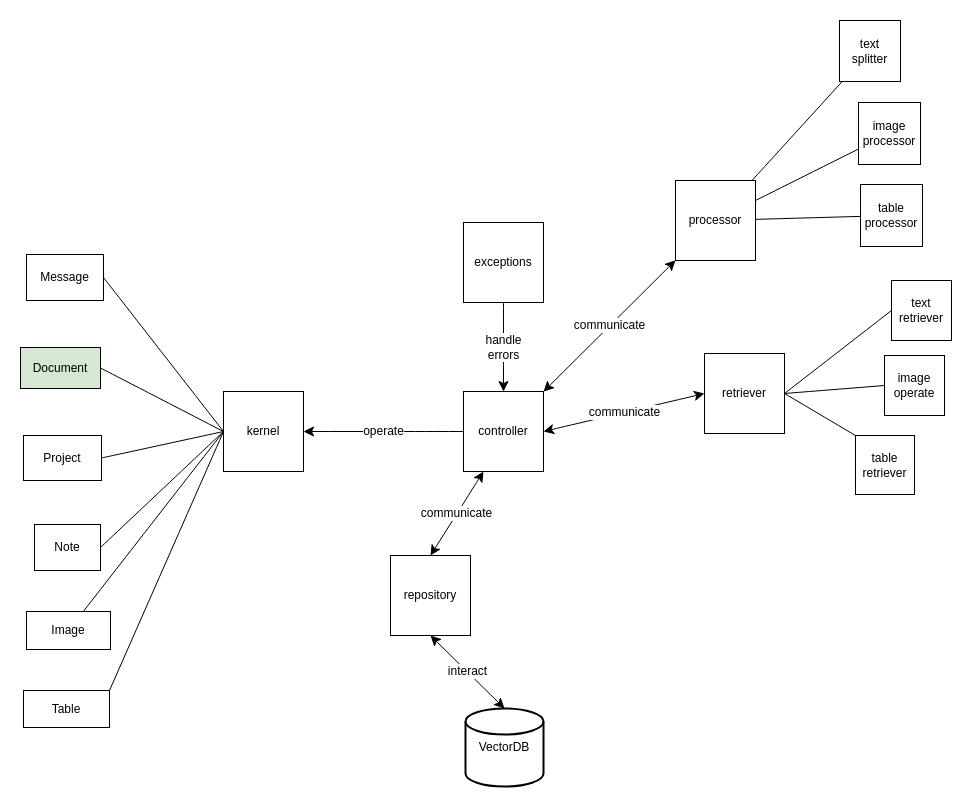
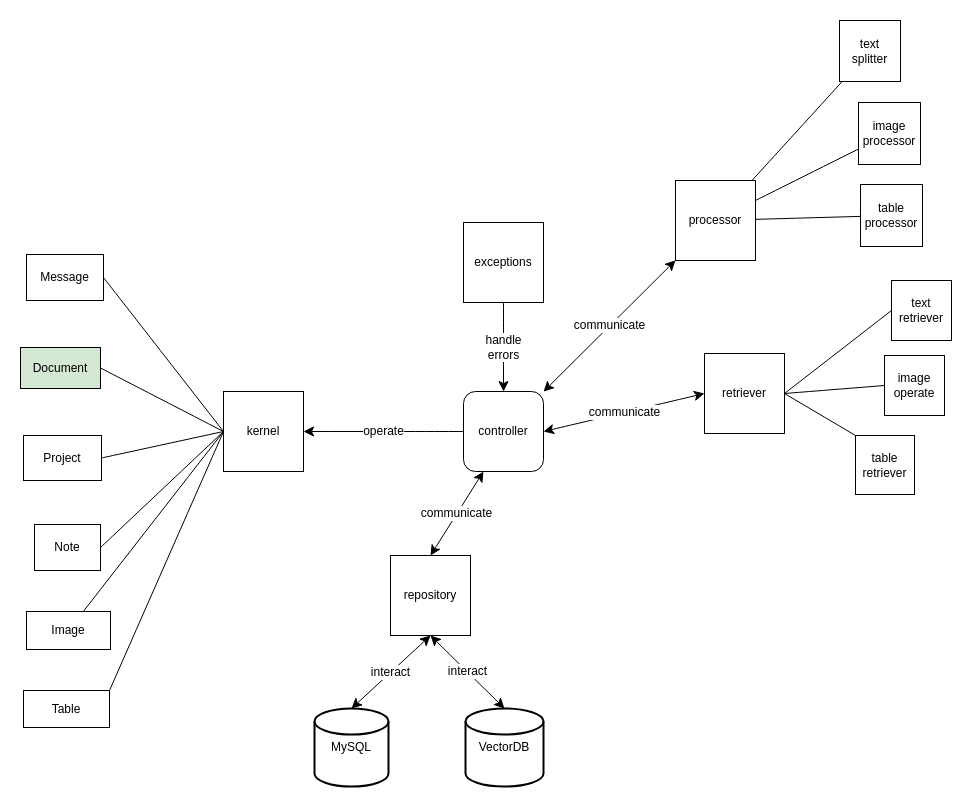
(504, 432) -> (504, 432)
none -> (391, 672)
none -> (352, 748)
